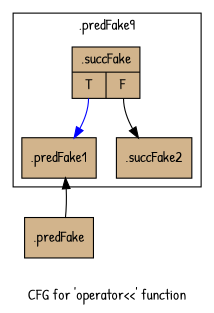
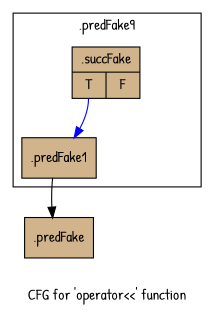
(154, 158) -> none
(66, 203) -> (52, 194)
